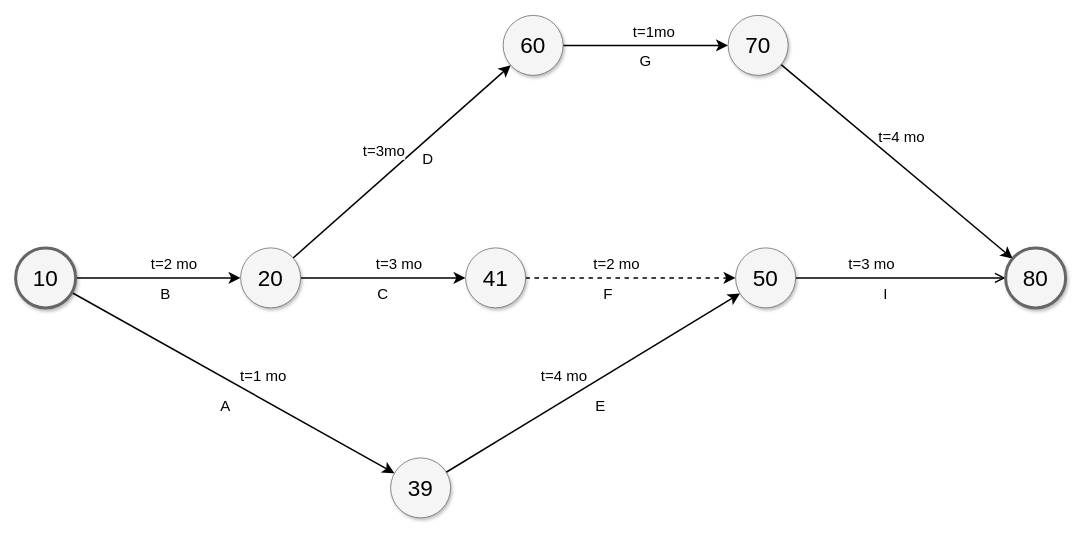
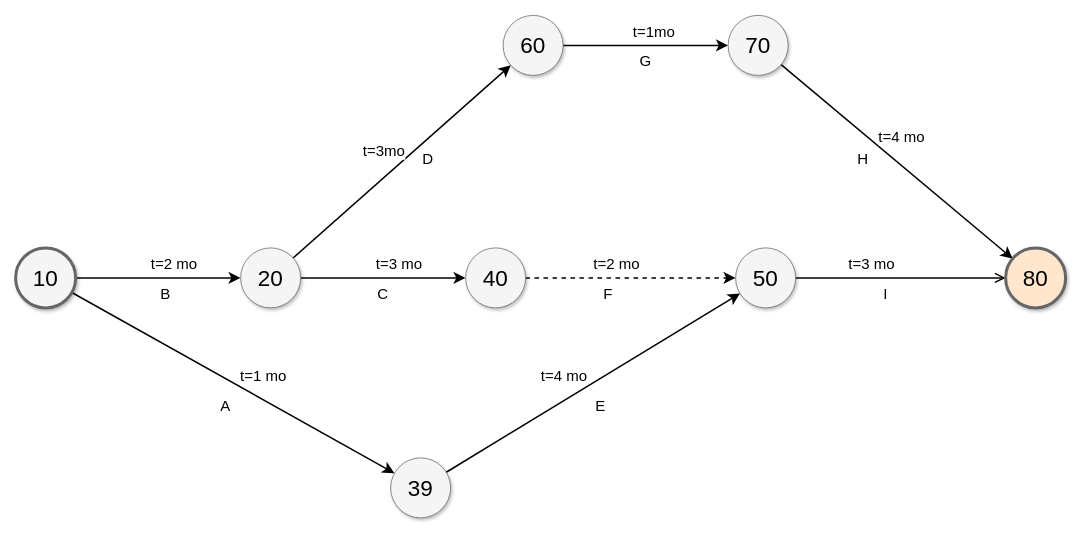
none -> (863, 158)
(495, 278) -> (495, 278)
(1035, 278) -> (1035, 278)
